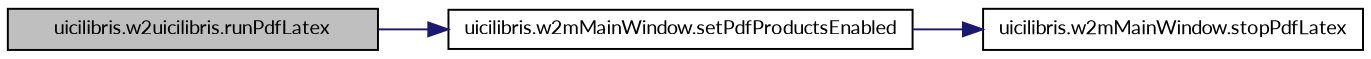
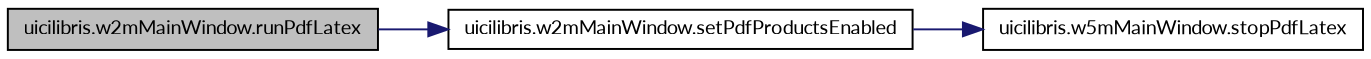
(193, 29) -> (193, 29)
(1173, 29) -> (1173, 29)
